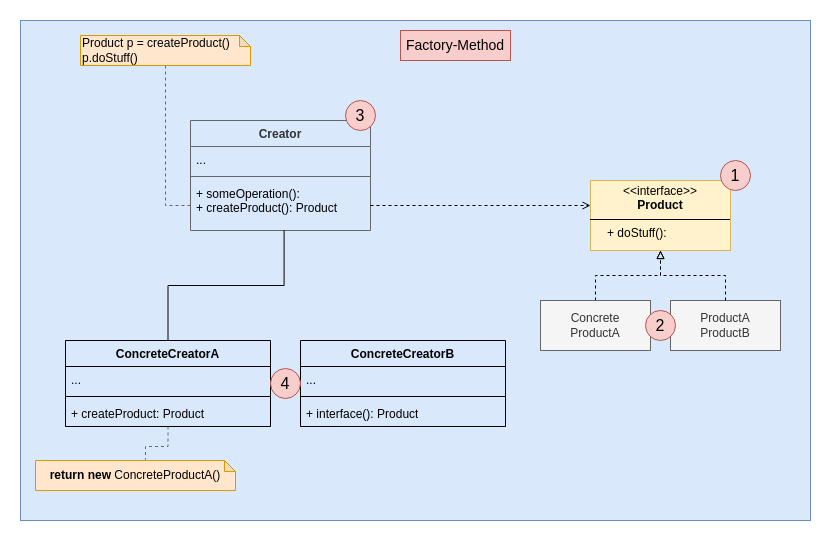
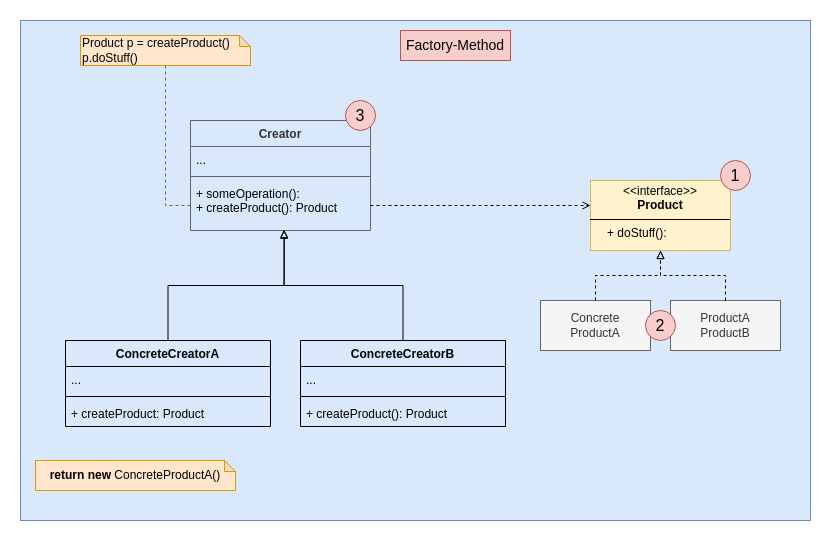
(284, 233) -> (282, 286)
none -> (345, 286)
(286, 384) -> none
(374, 415) -> (389, 415)
(152, 447) -> none
